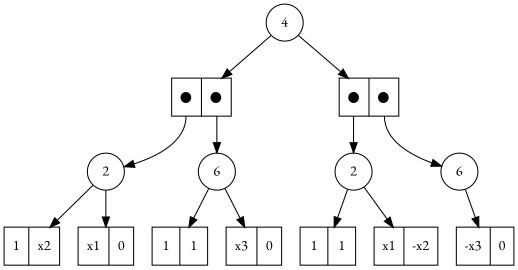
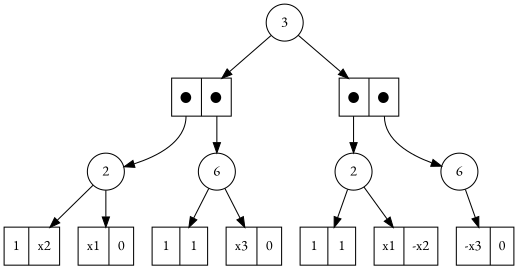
(285, 23) -> (285, 23)
